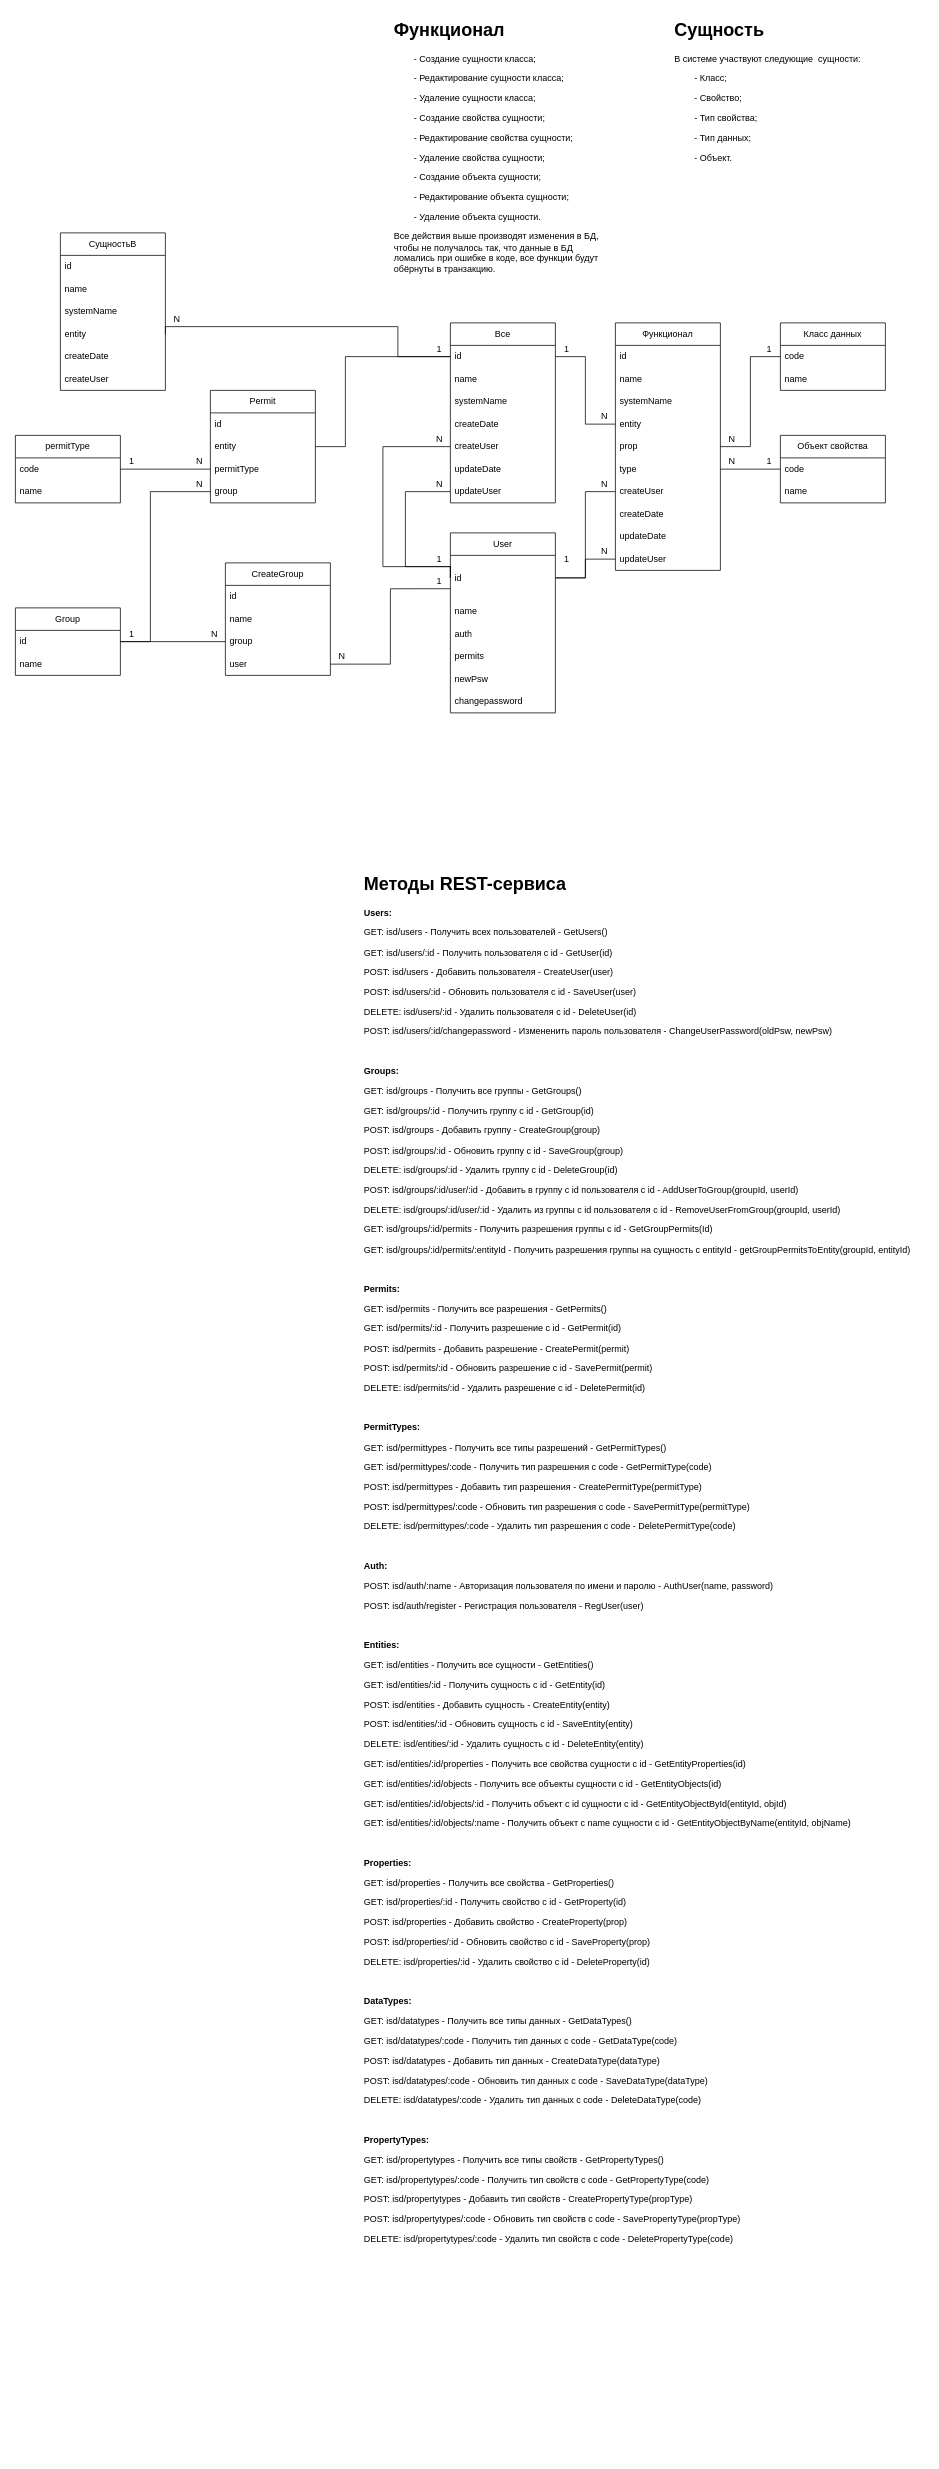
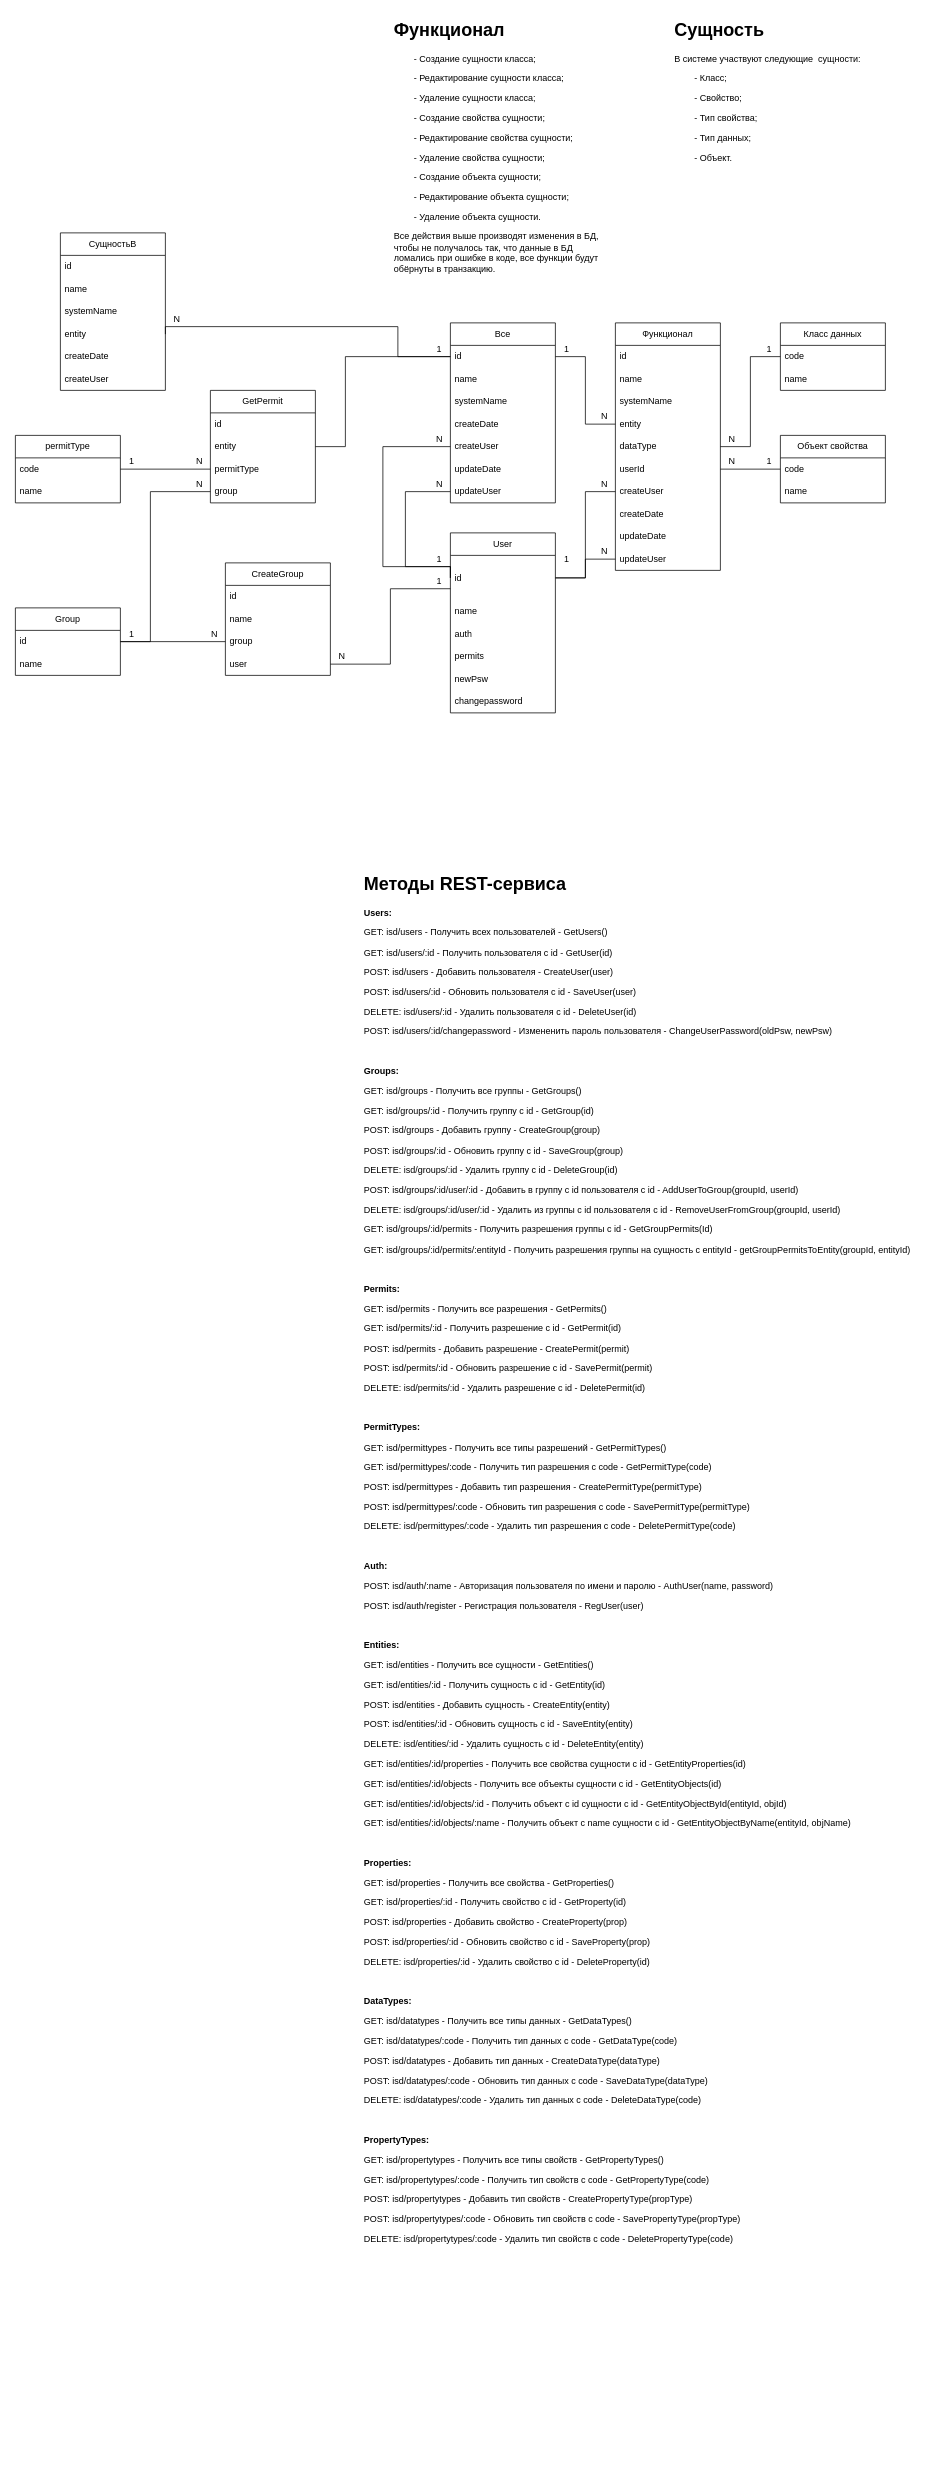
(263, 402) -> (263, 402)
(630, 447) -> (640, 447)
(630, 469) -> (635, 469)
